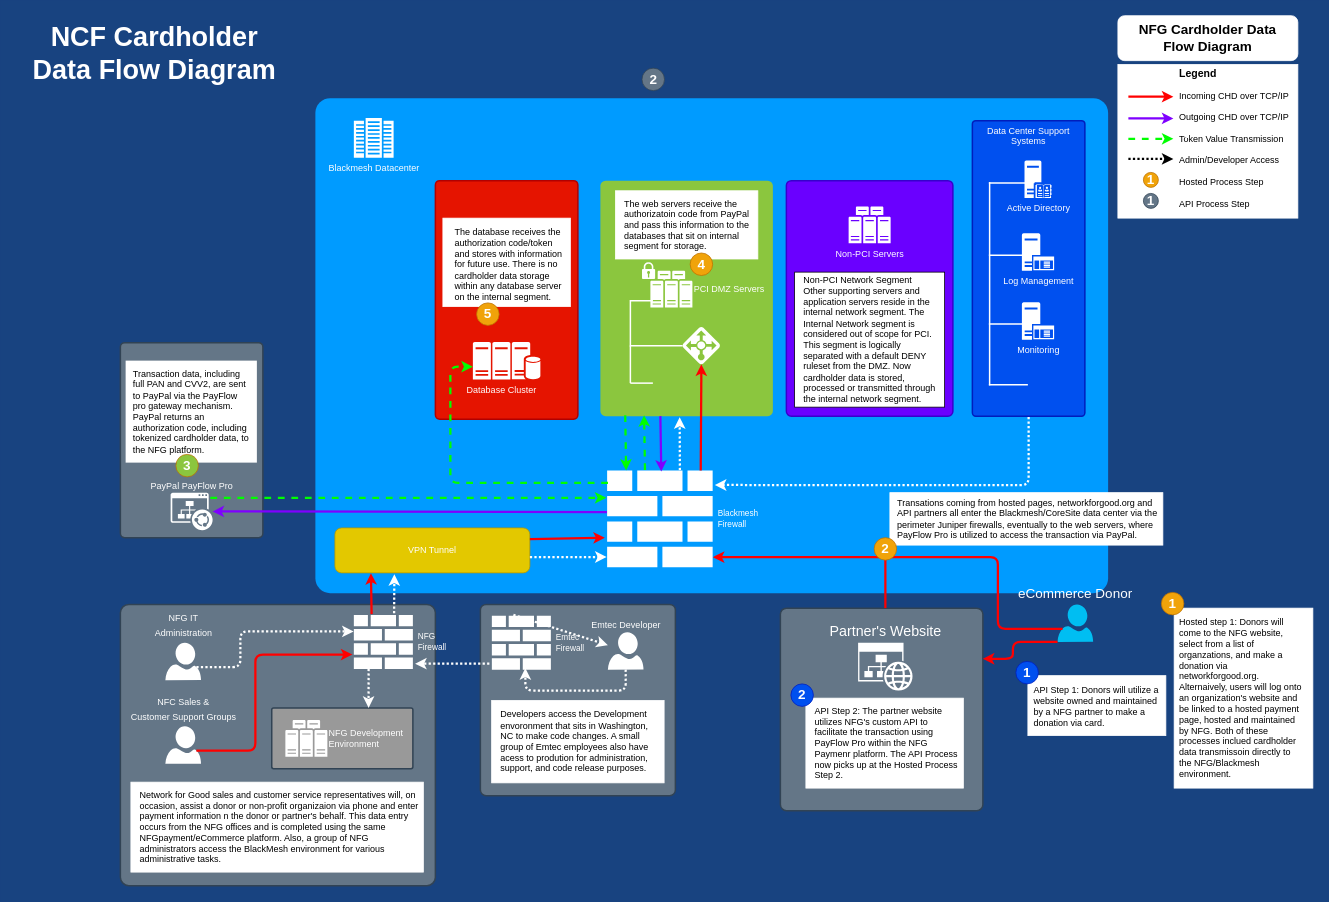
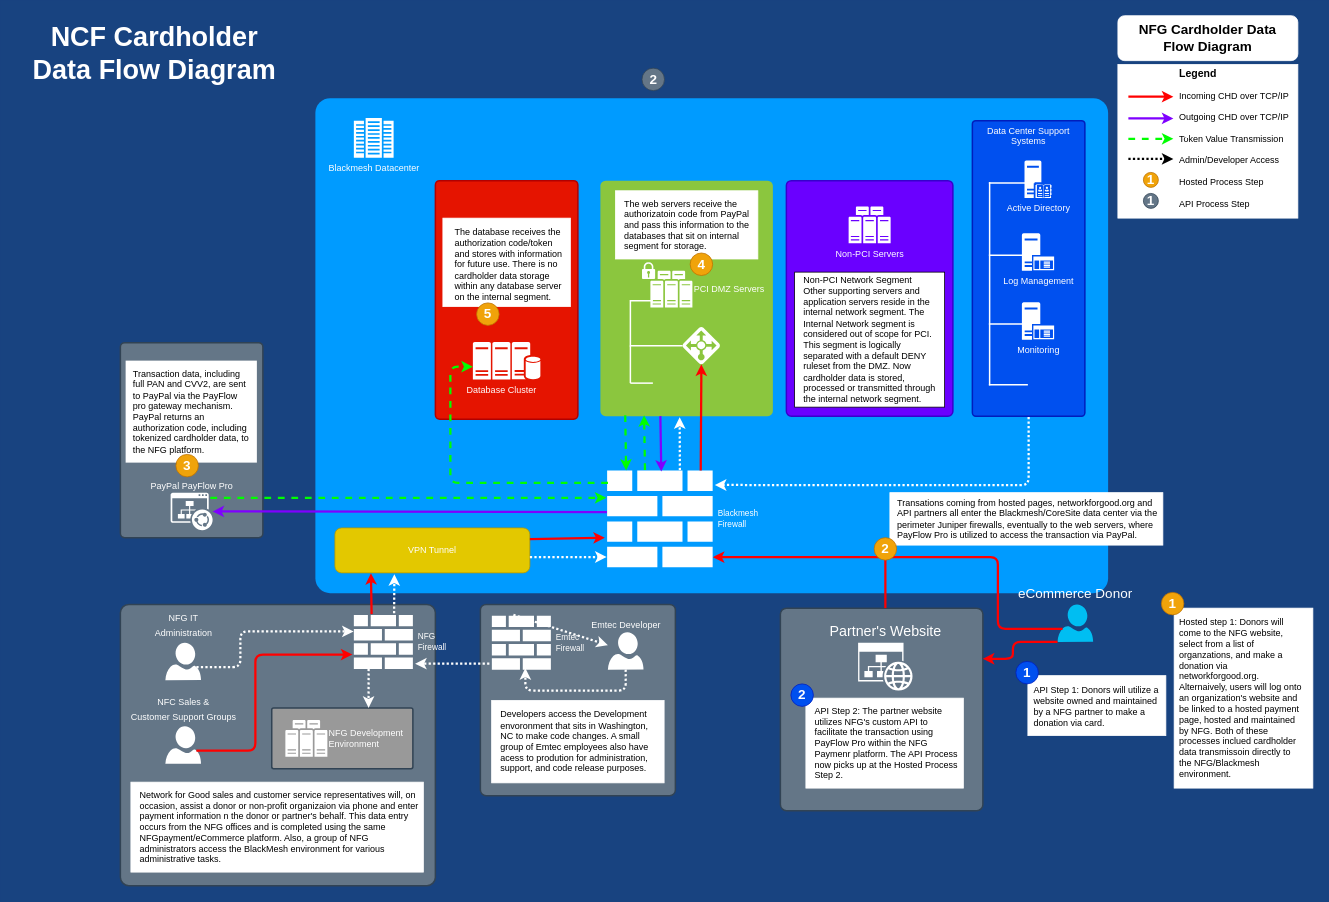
(187, 465) -> (187, 465)
